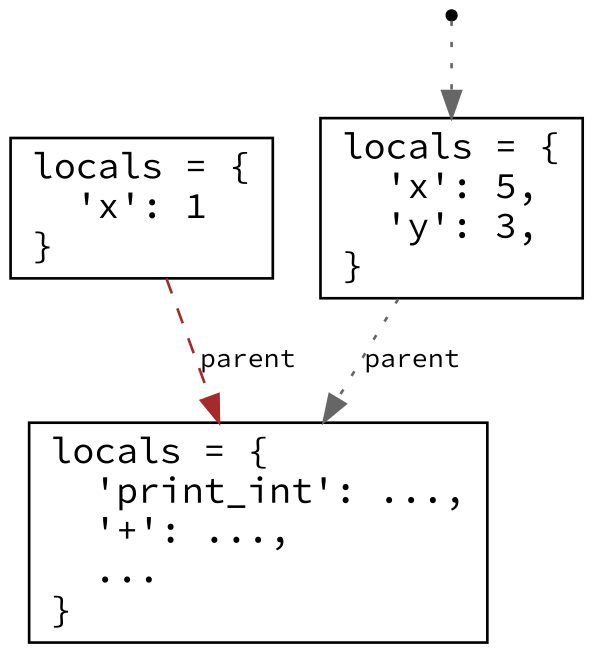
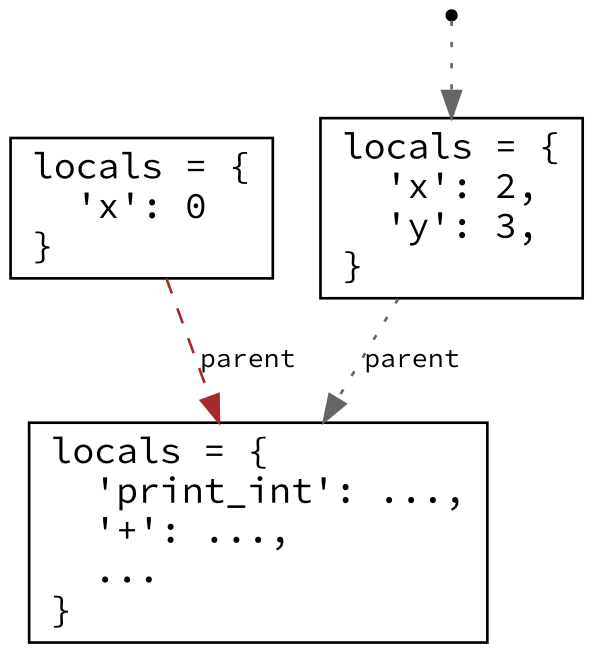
(142, 208) -> (142, 208)
(452, 208) -> (452, 208)
